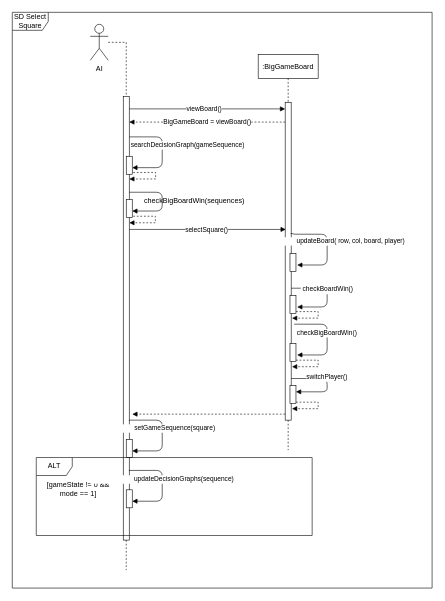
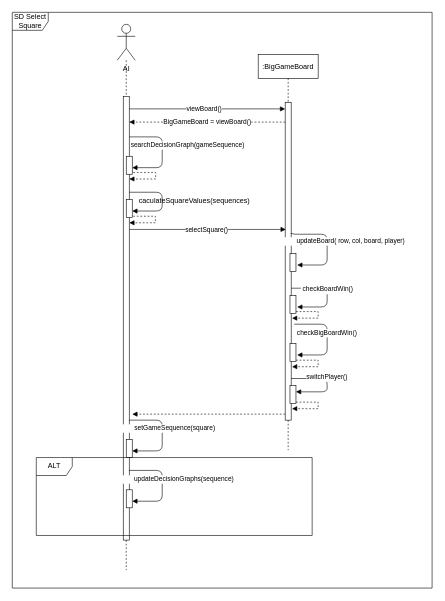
(99, 42) -> (126, 42)
(175, 201) -> (175, 201)
(78, 489) -> none
